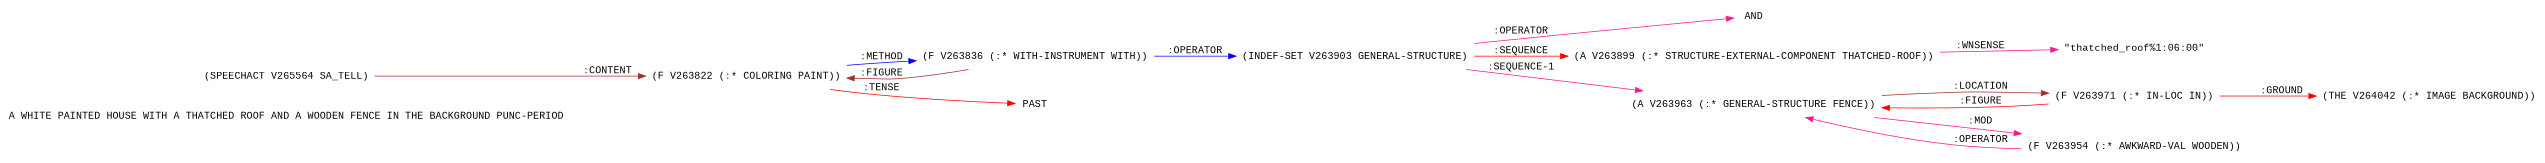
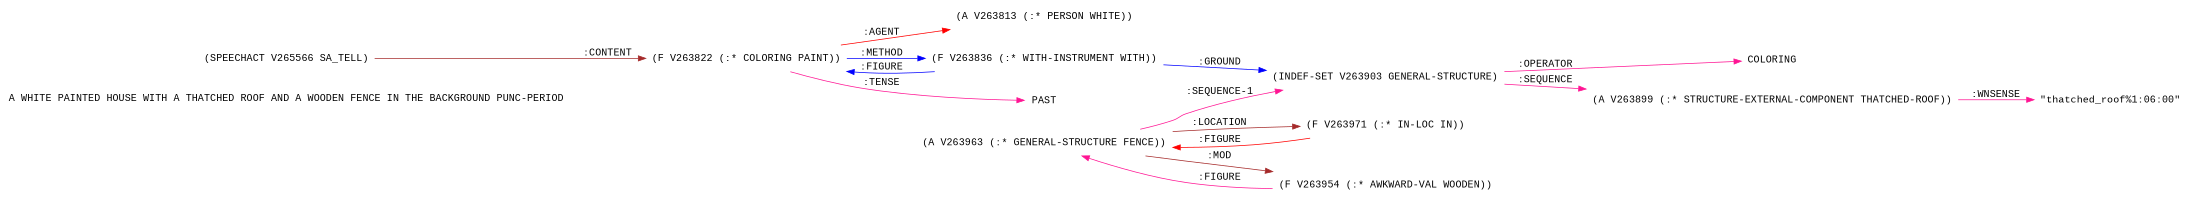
none -> (1044, 16)
(1754, 16) -> (1772, 60)
(1195, 51) -> (1220, 62)
(1517, 56) -> (1541, 86)
(286, 76) -> (286, 58)
(912, 78) -> (895, 73)
(1551, 80) -> (1207, 107)
(2429, 96) -> none
(919, 98) -> (903, 94)
(1944, 125) -> (1205, 163)
(1981, 139) -> (1220, 177)
